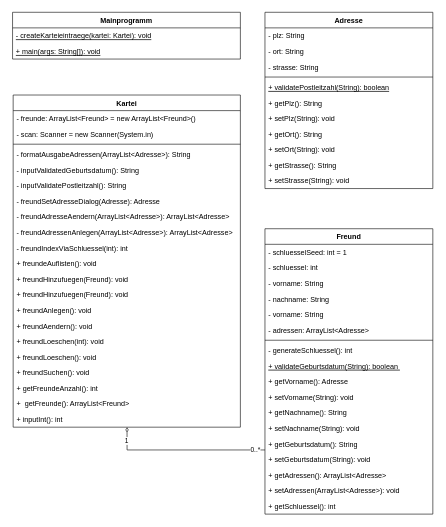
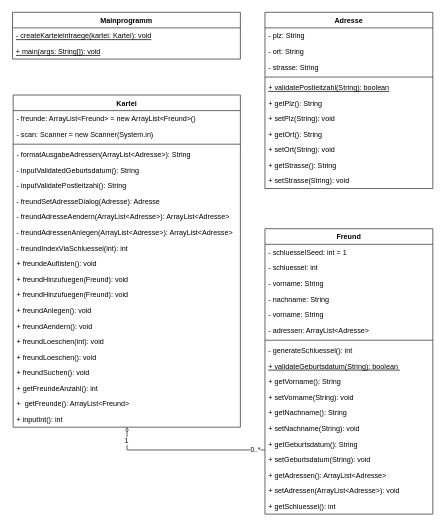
(312, 382) -> (309, 382)
